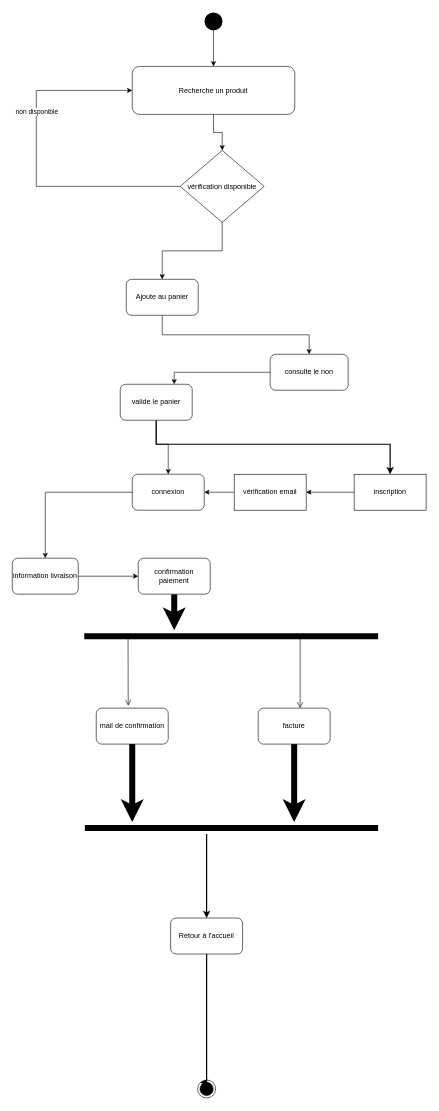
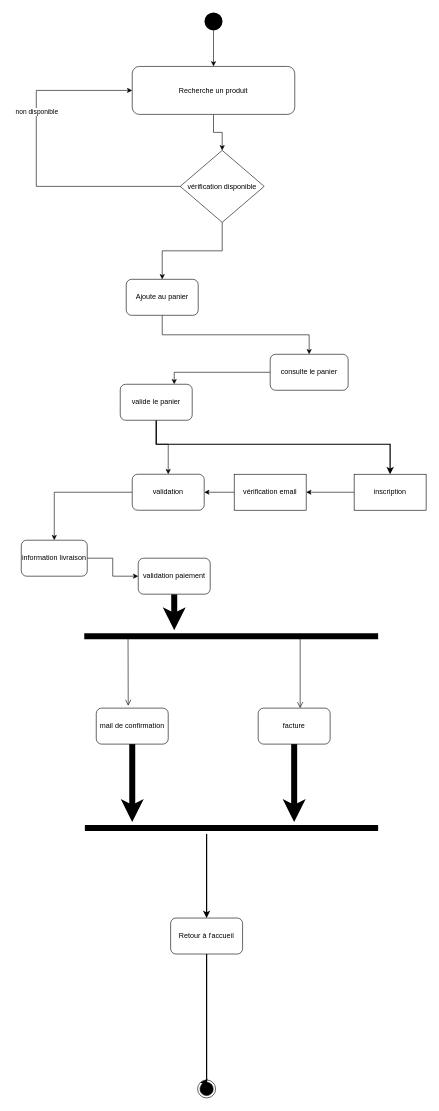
(309, 372) -> (309, 372)
(168, 492) -> (168, 492)
(45, 576) -> (54, 558)
(174, 576) -> (174, 576)
